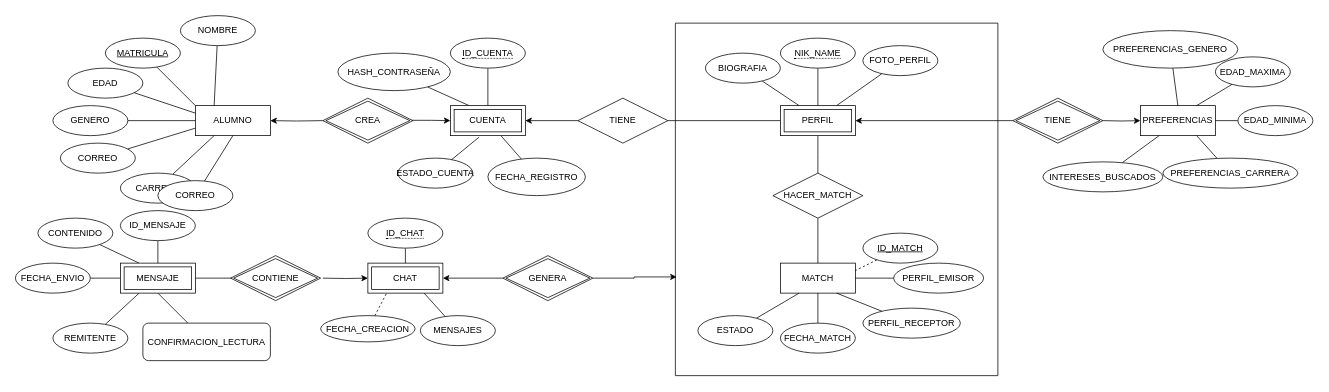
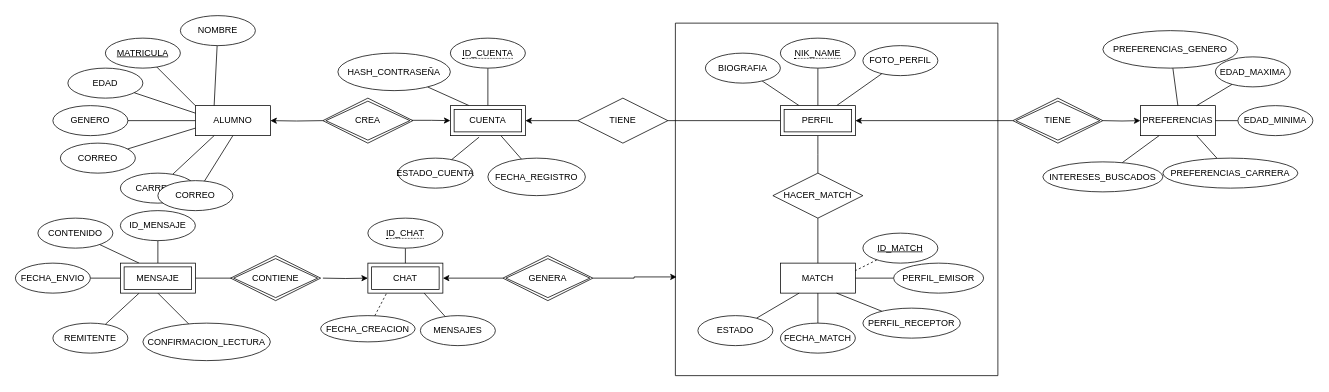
(207, 342) -> (207, 342)
